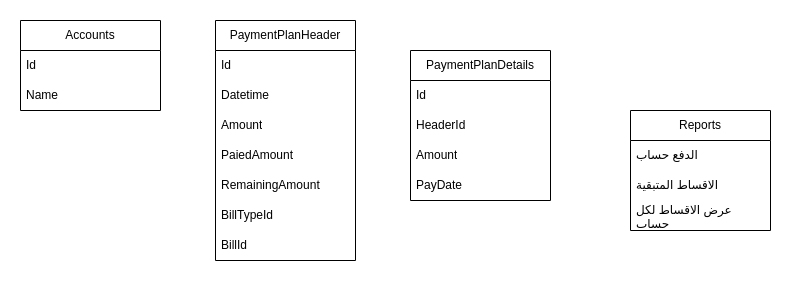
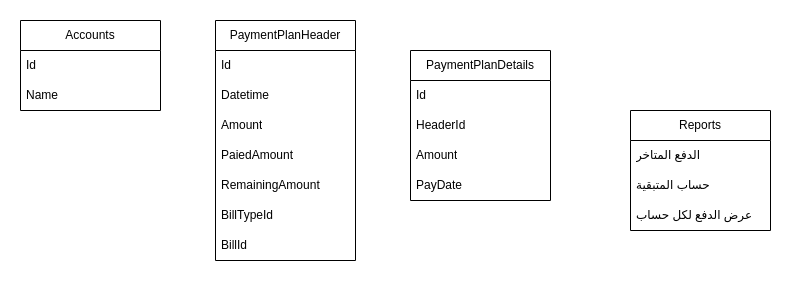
(669, 156) -> (679, 156)
(689, 186) -> (679, 186)
(699, 216) -> (692, 216)
